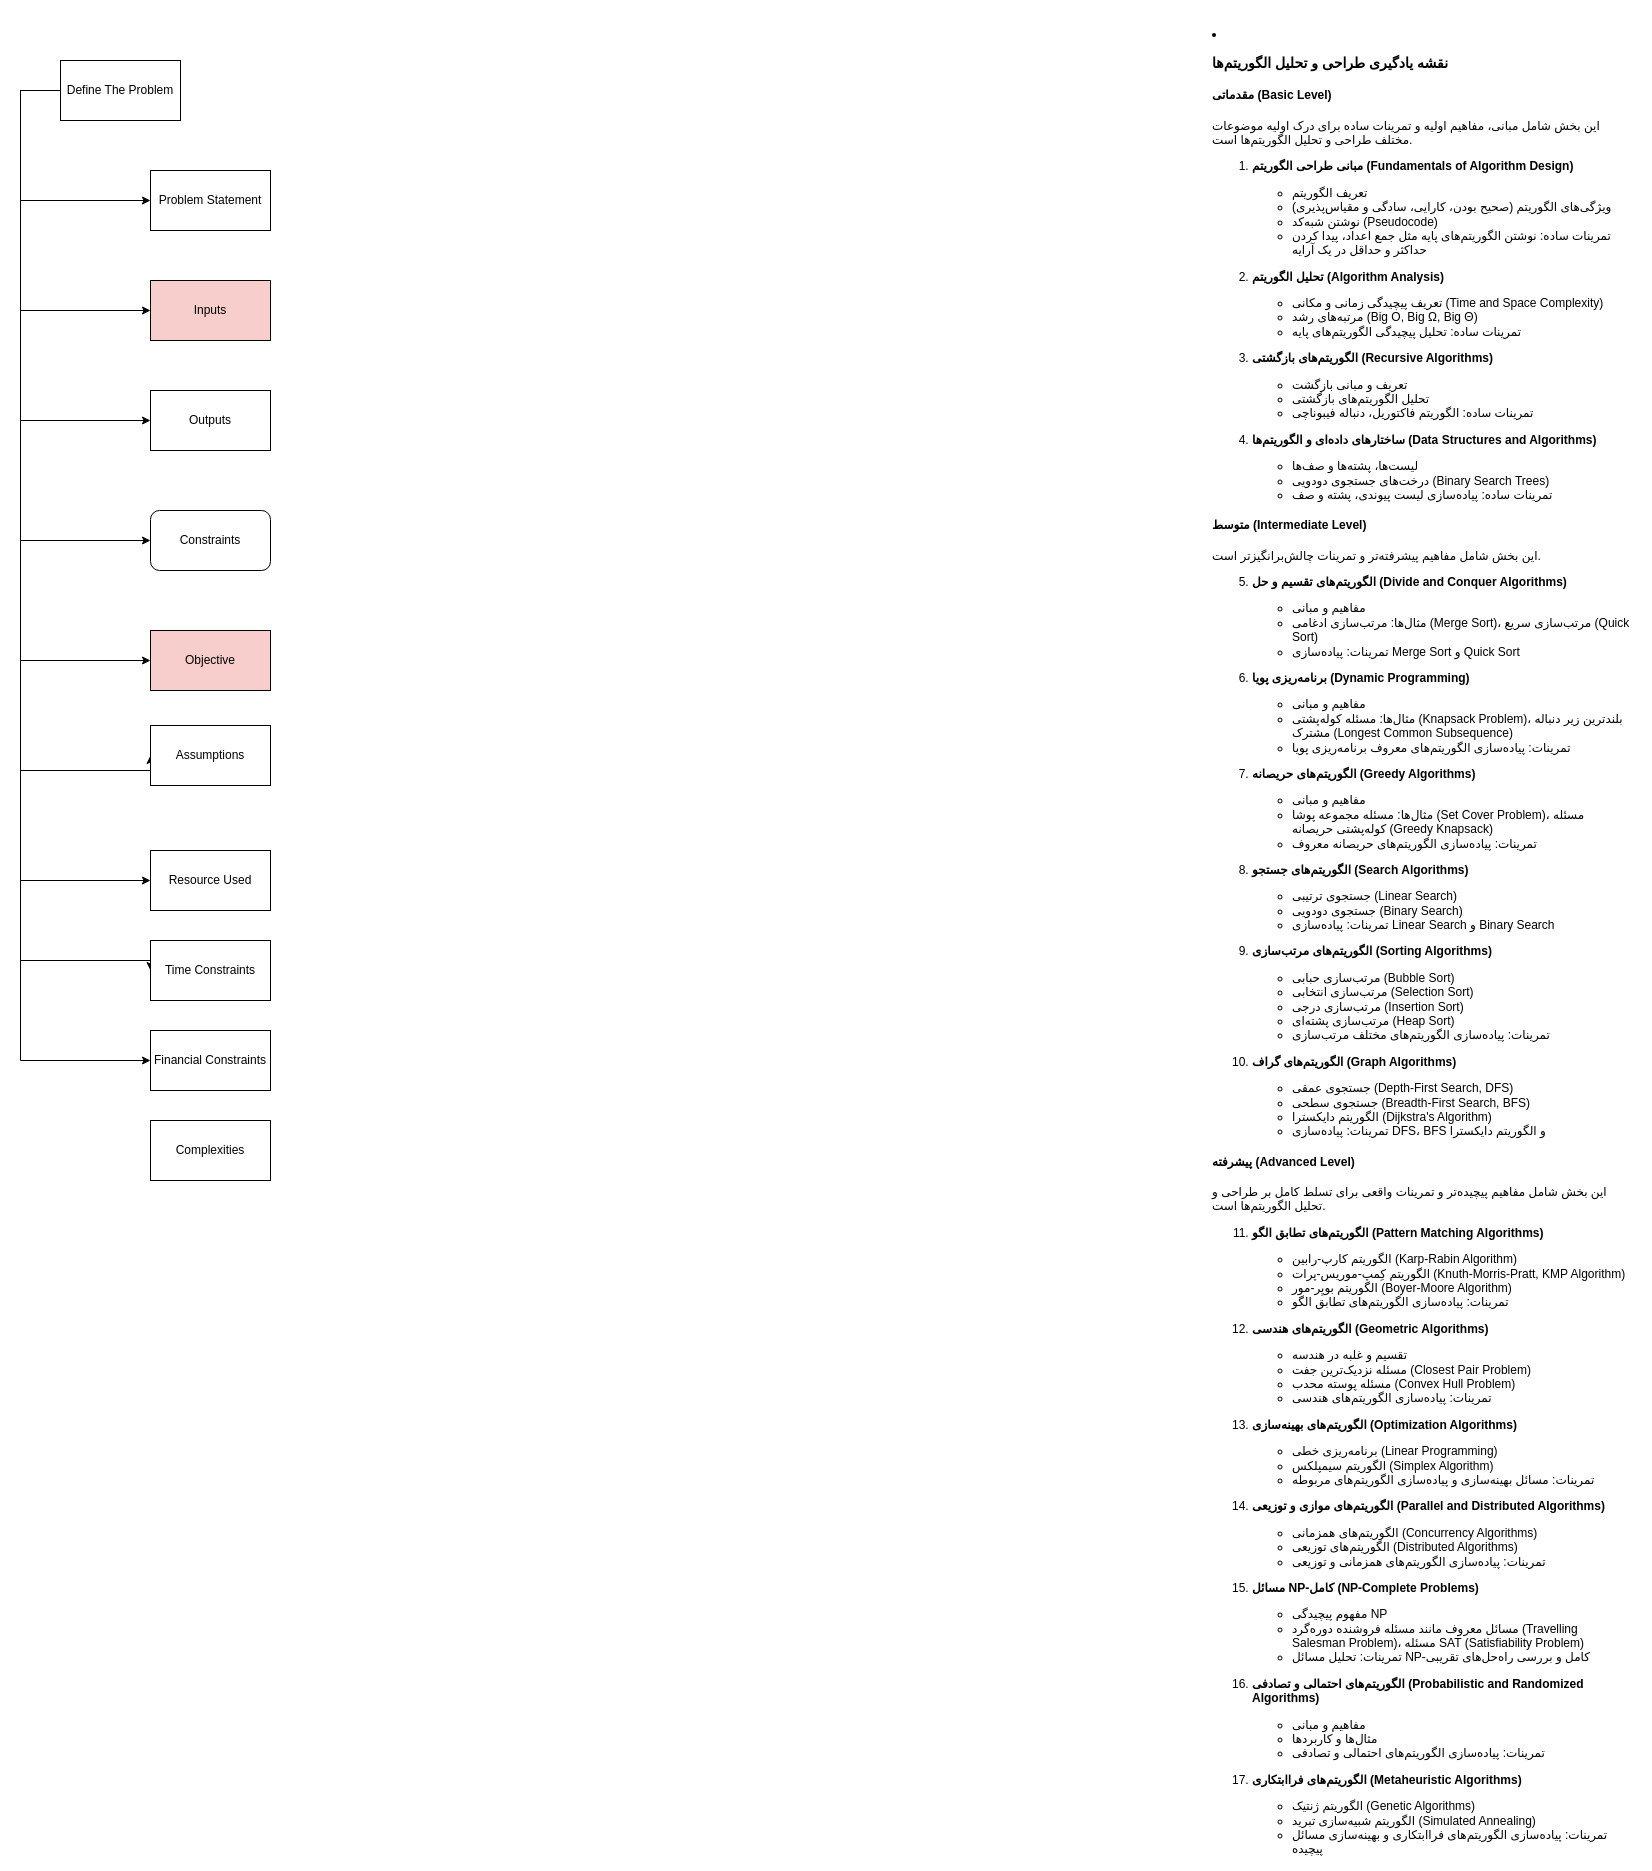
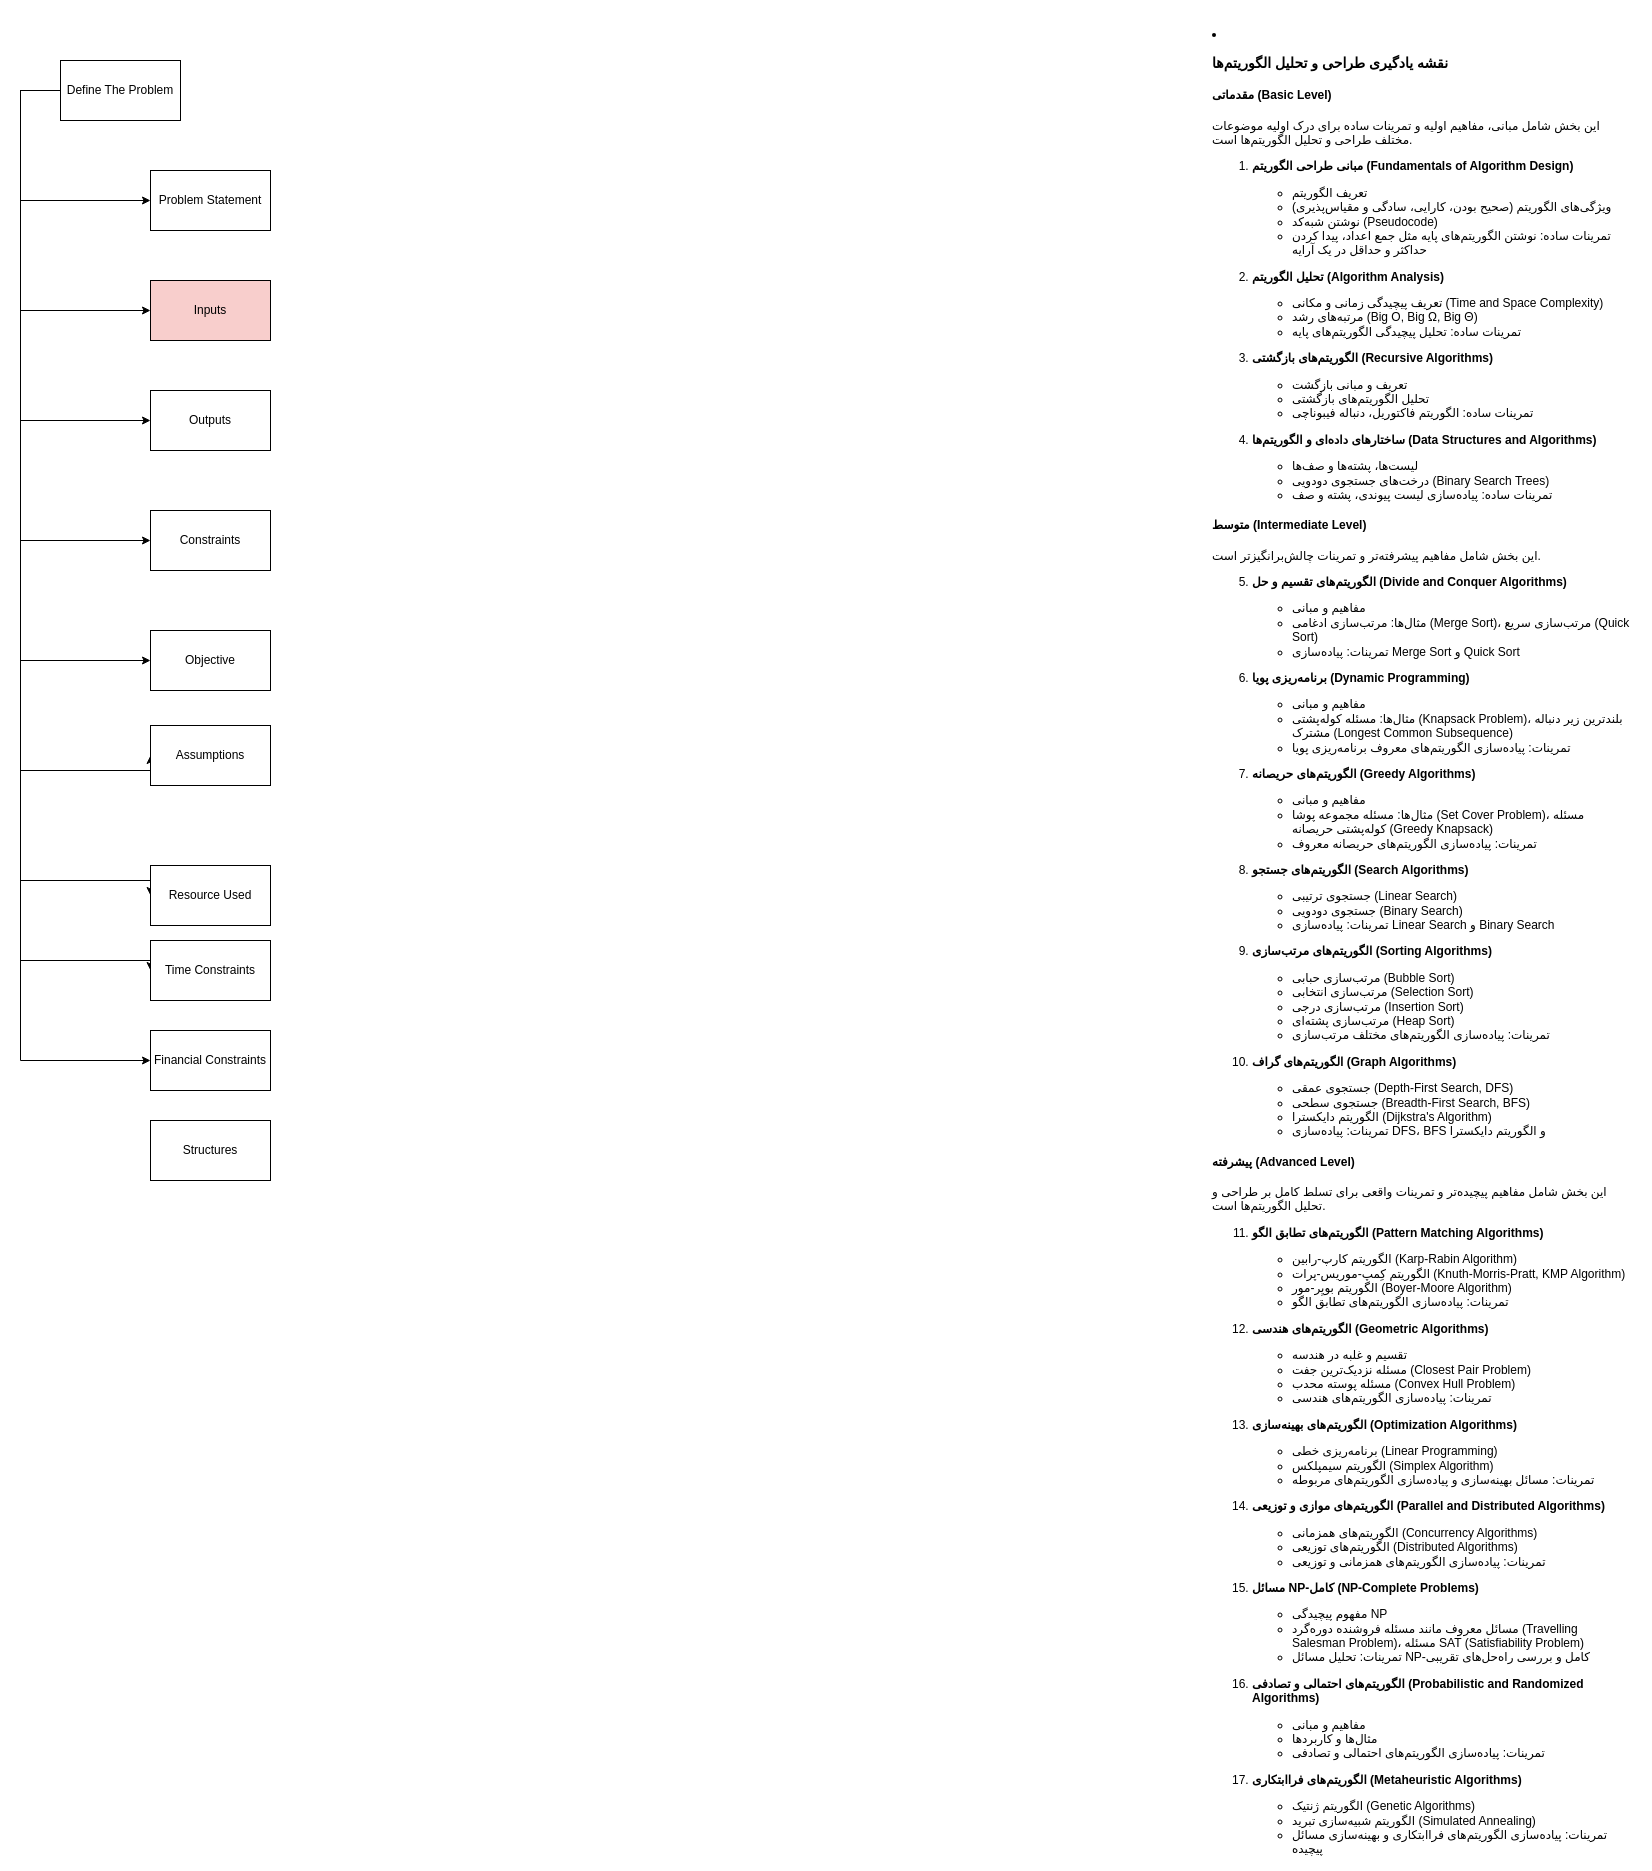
(211, 541) -> (211, 541)
(211, 661) -> (211, 661)
(211, 881) -> (211, 896)
(211, 1151) -> (211, 1151)
